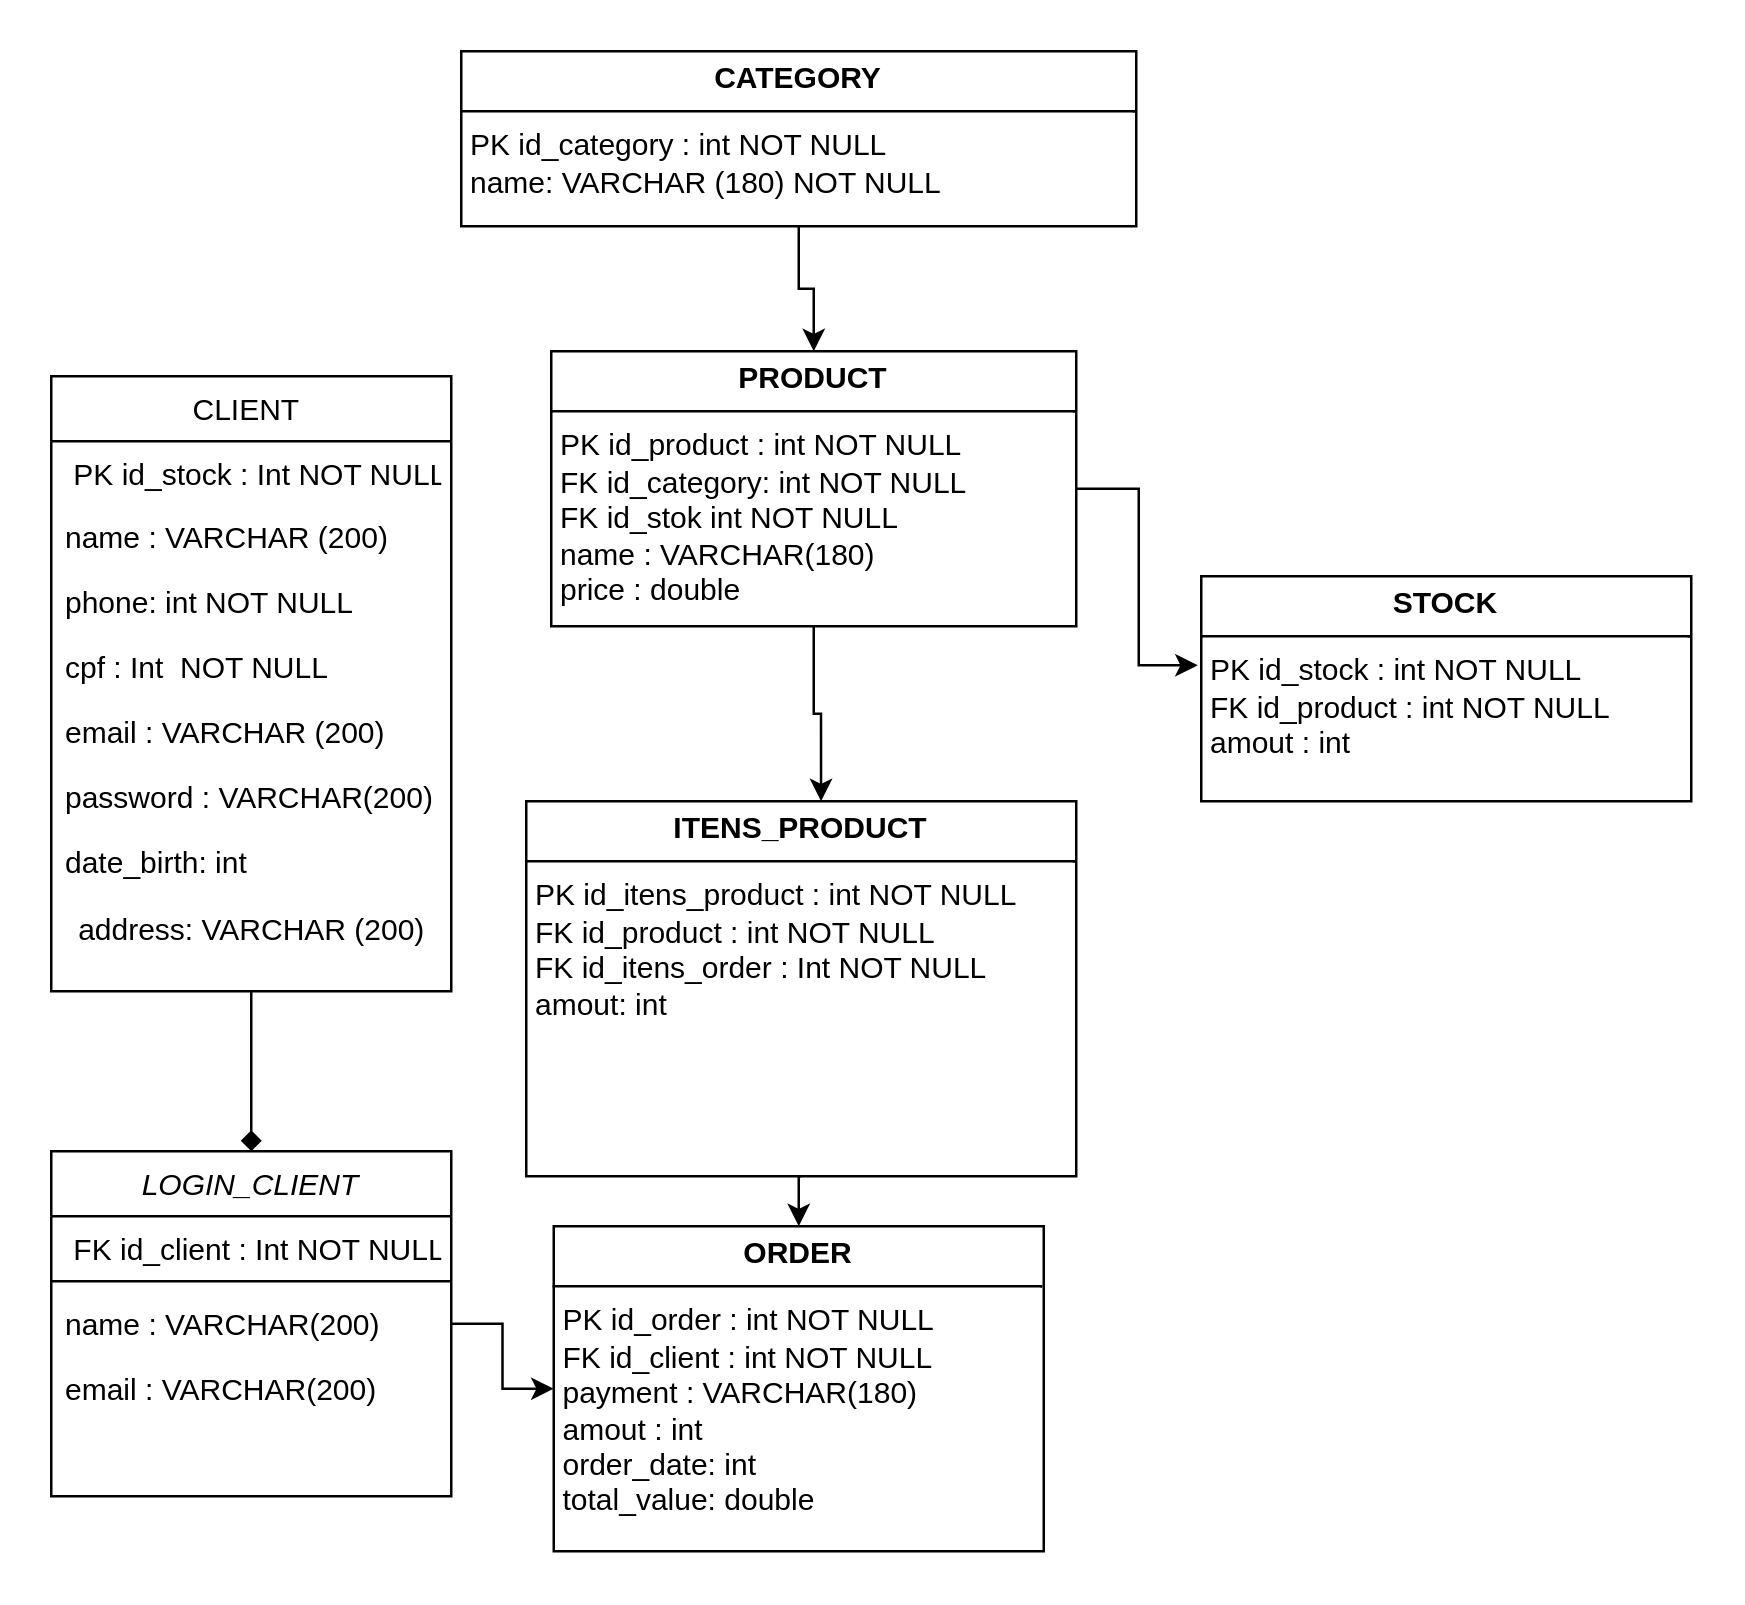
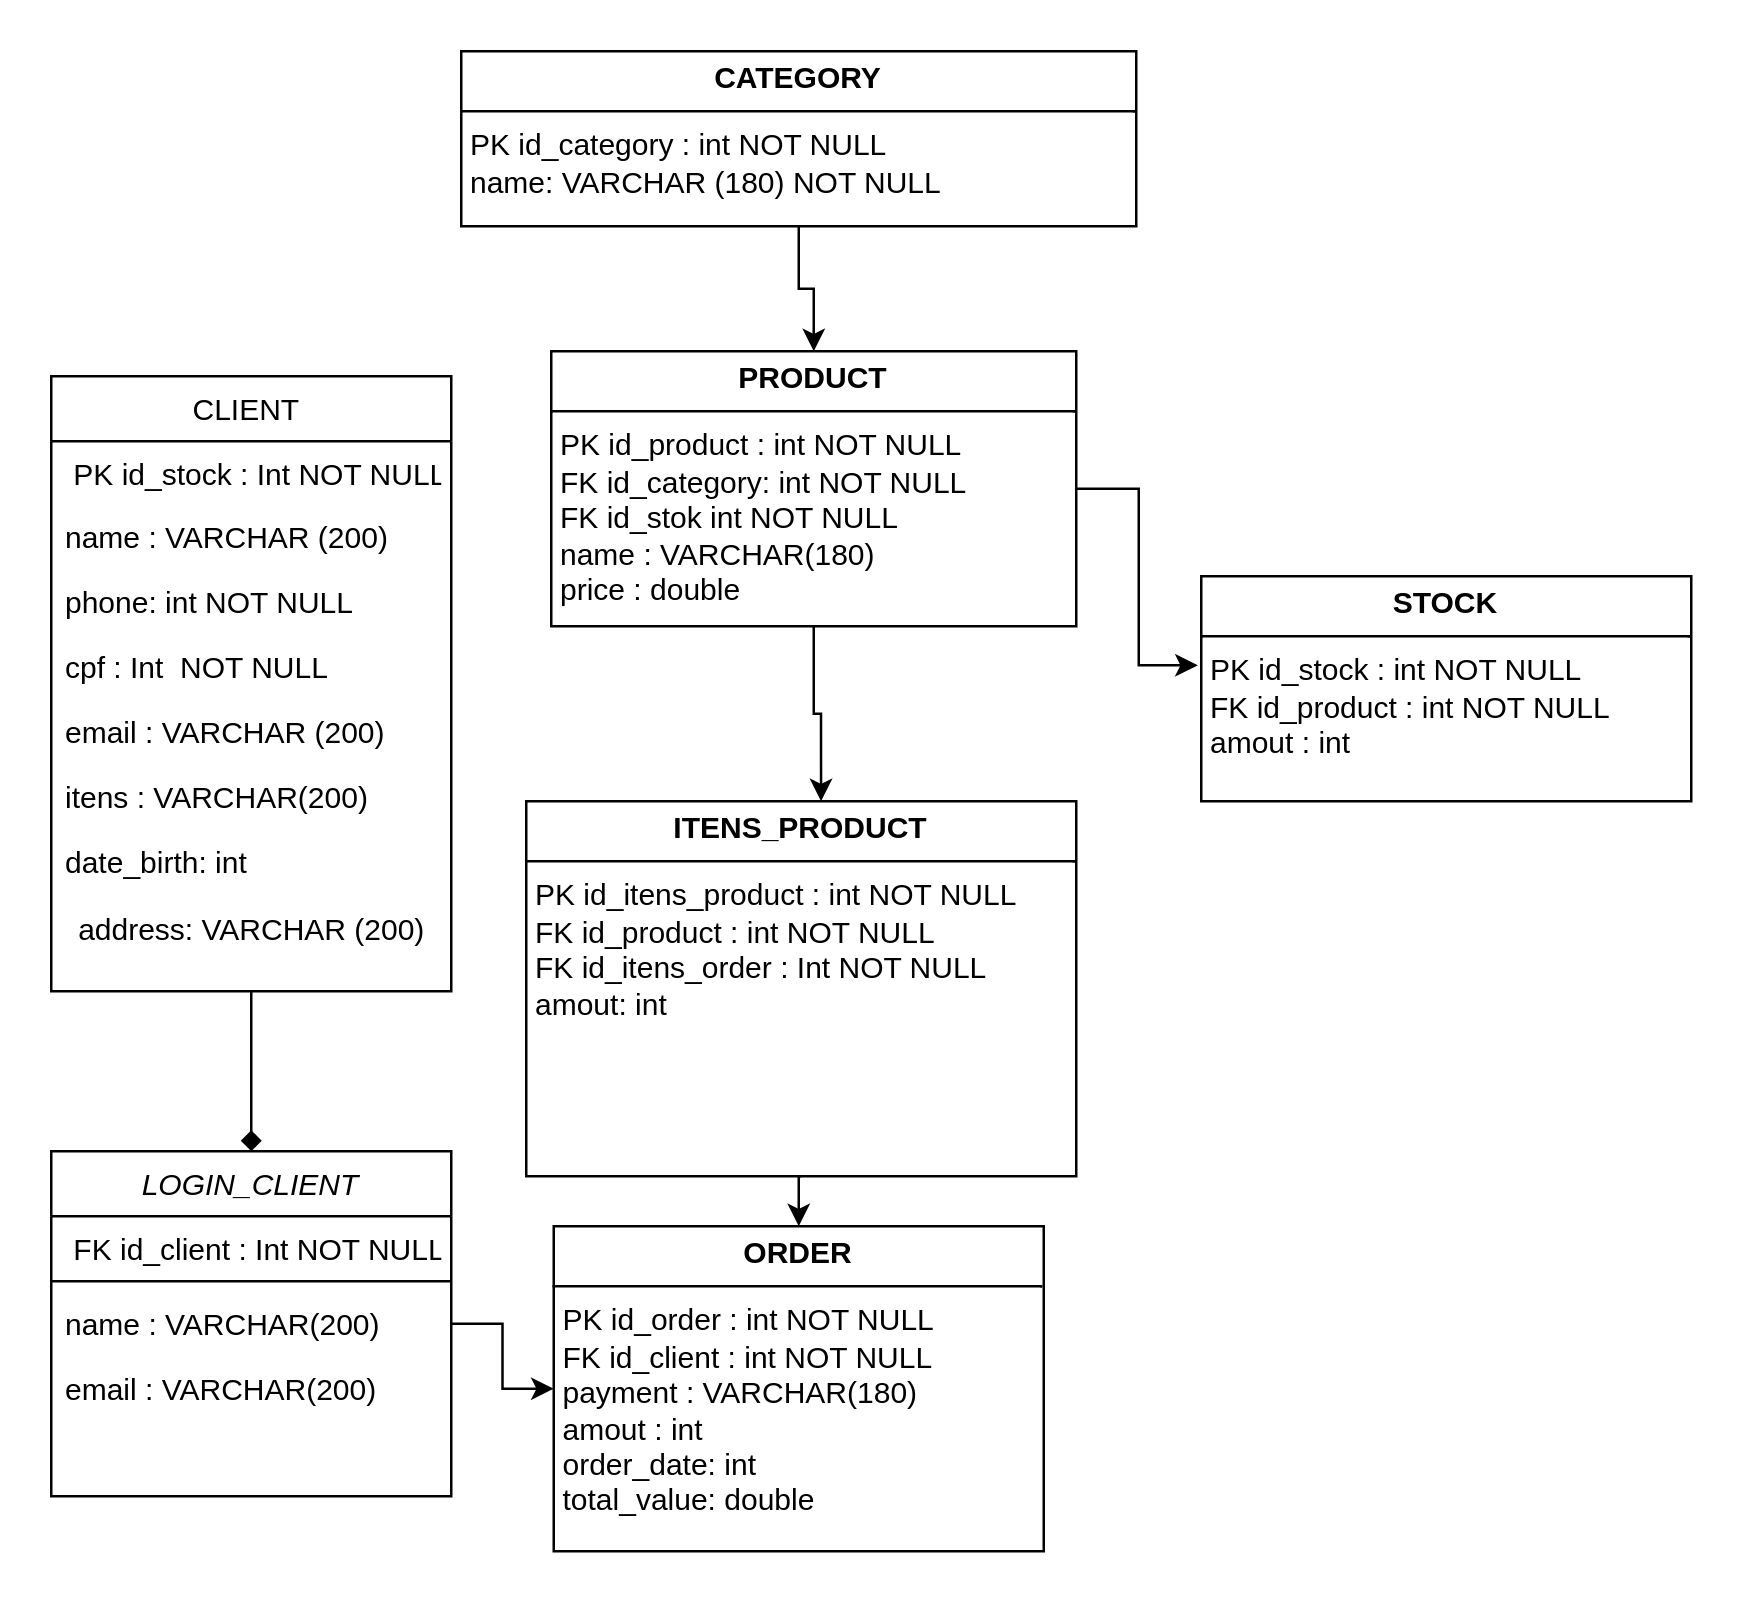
(247, 798) -> (217, 798)
